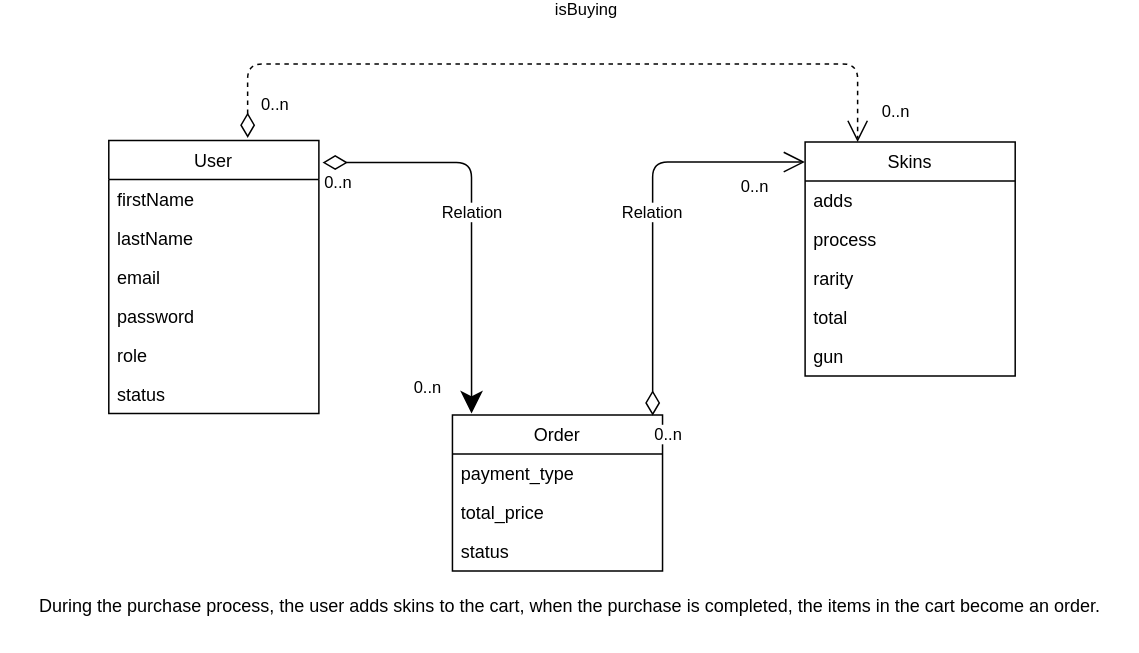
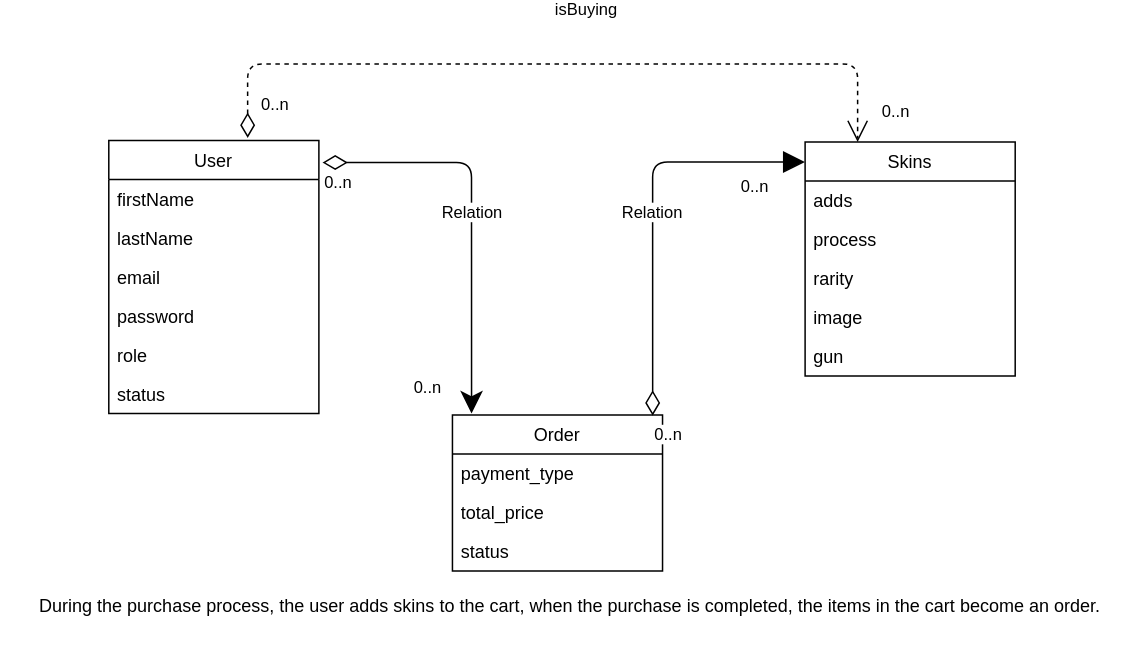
(790, 162) -> (782, 162)
(836, 318) -> (836, 318)
